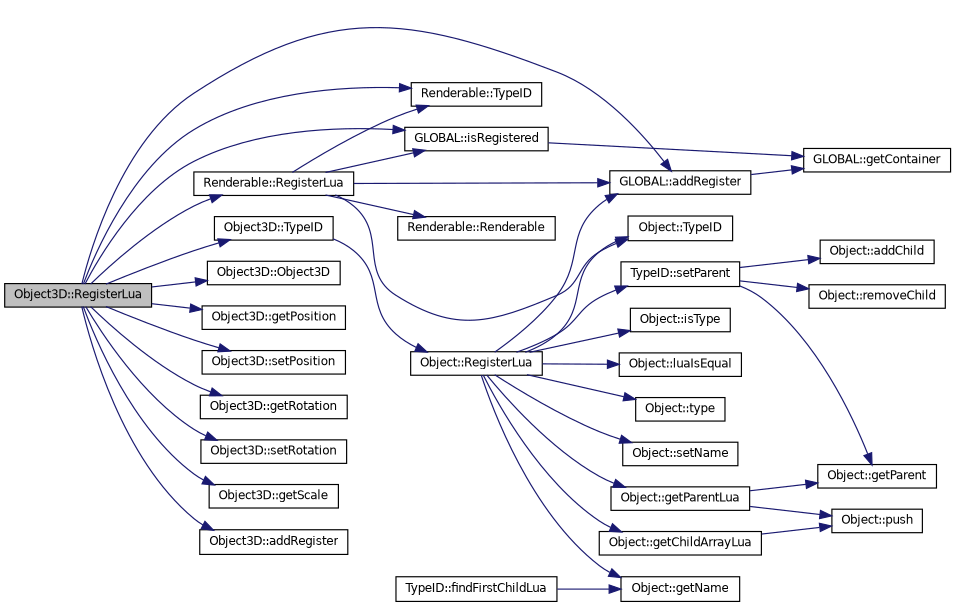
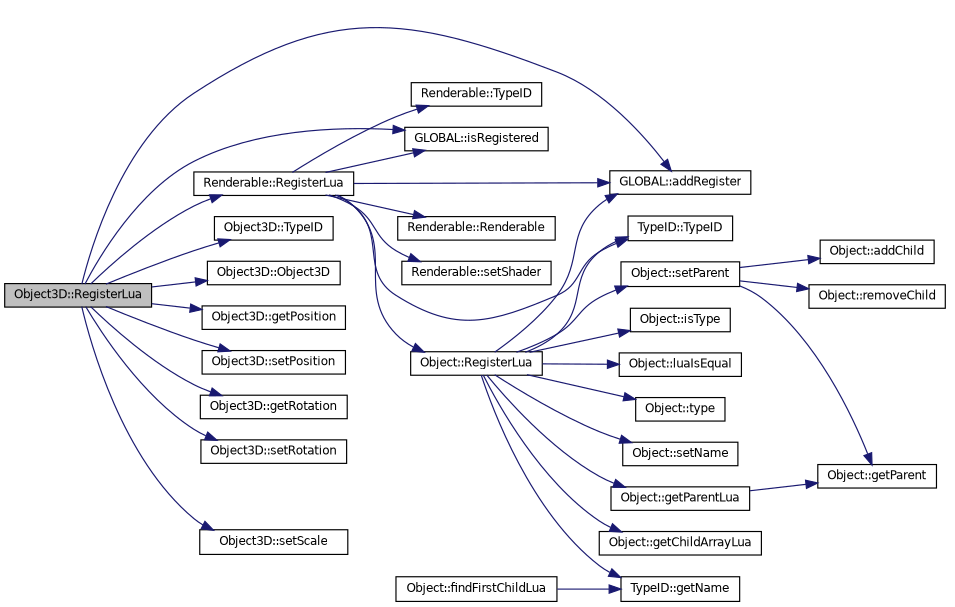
(202, 125) -> none
(877, 160) -> none
(680, 228) -> (680, 228)
none -> (476, 273)
(680, 274) -> (680, 274)
(375, 292) -> (376, 289)
(274, 496) -> none
(877, 521) -> none
(274, 542) -> (274, 542)
(476, 589) -> (476, 589)
(680, 589) -> (680, 589)
